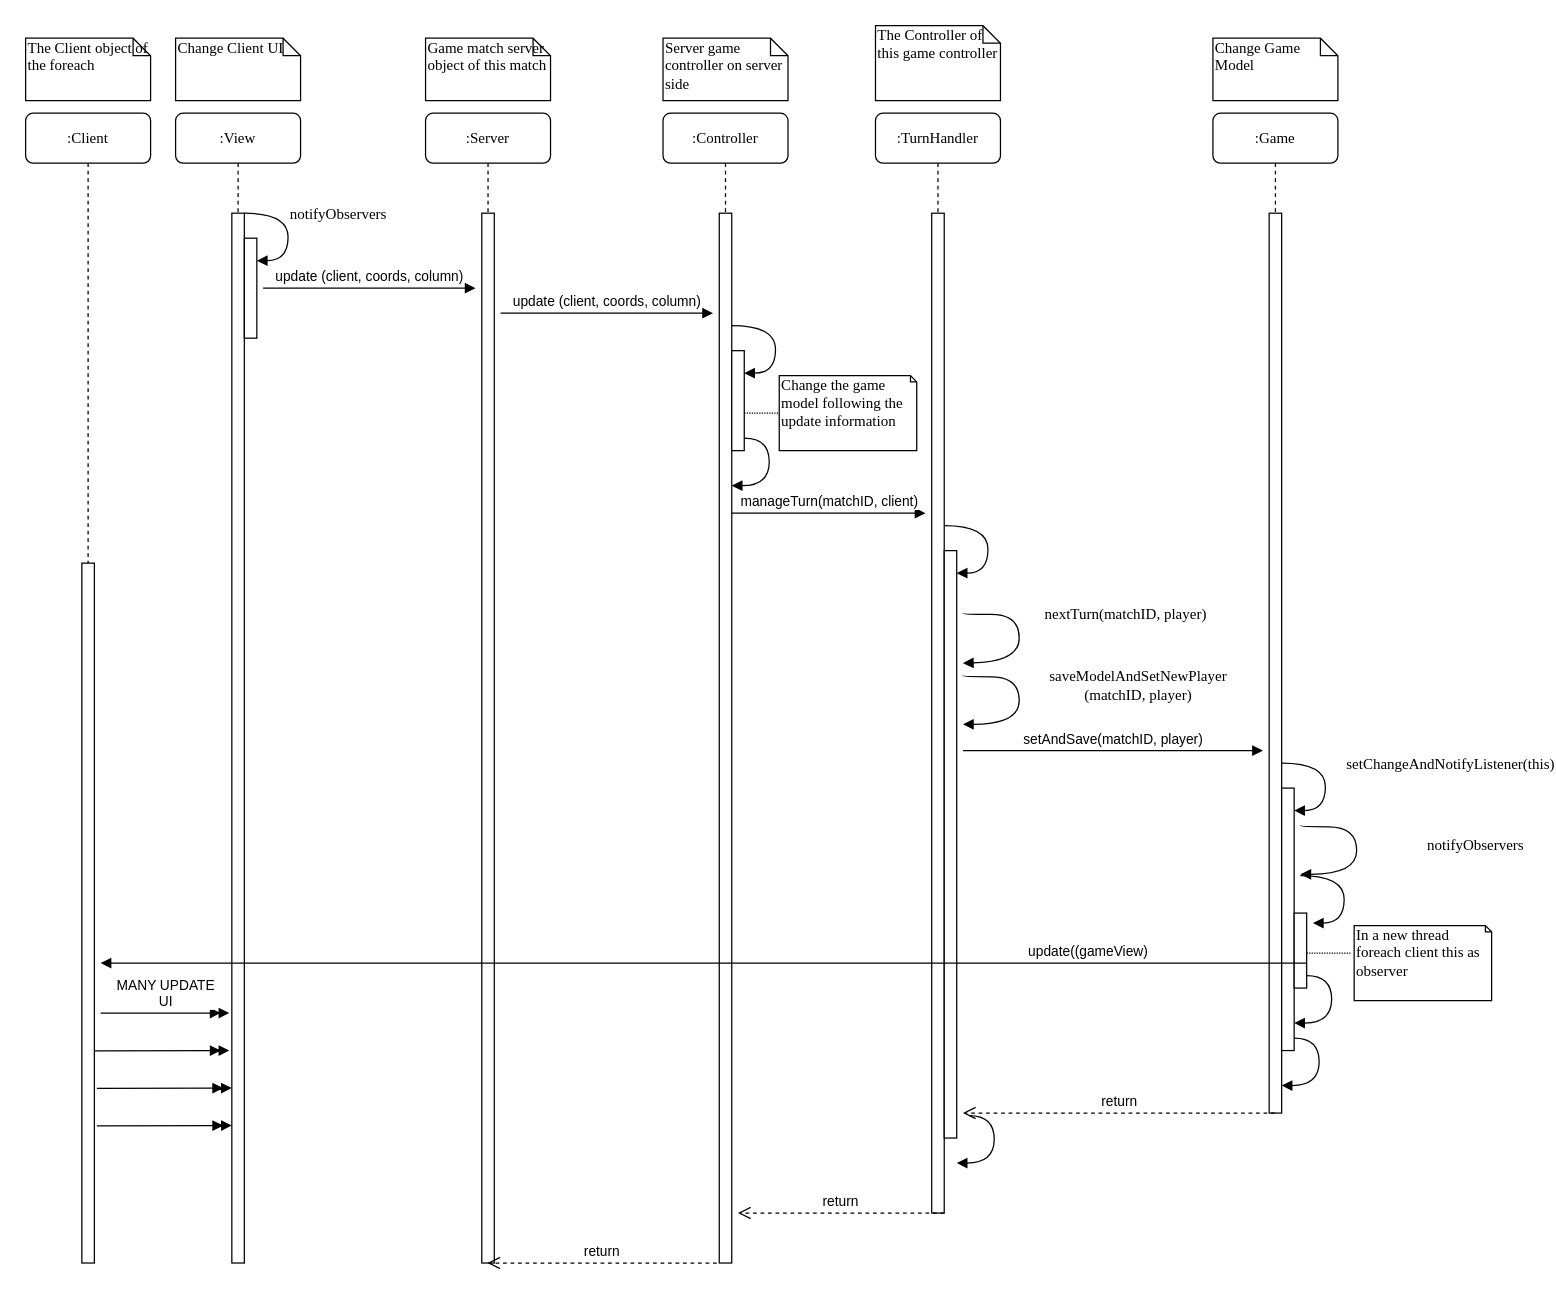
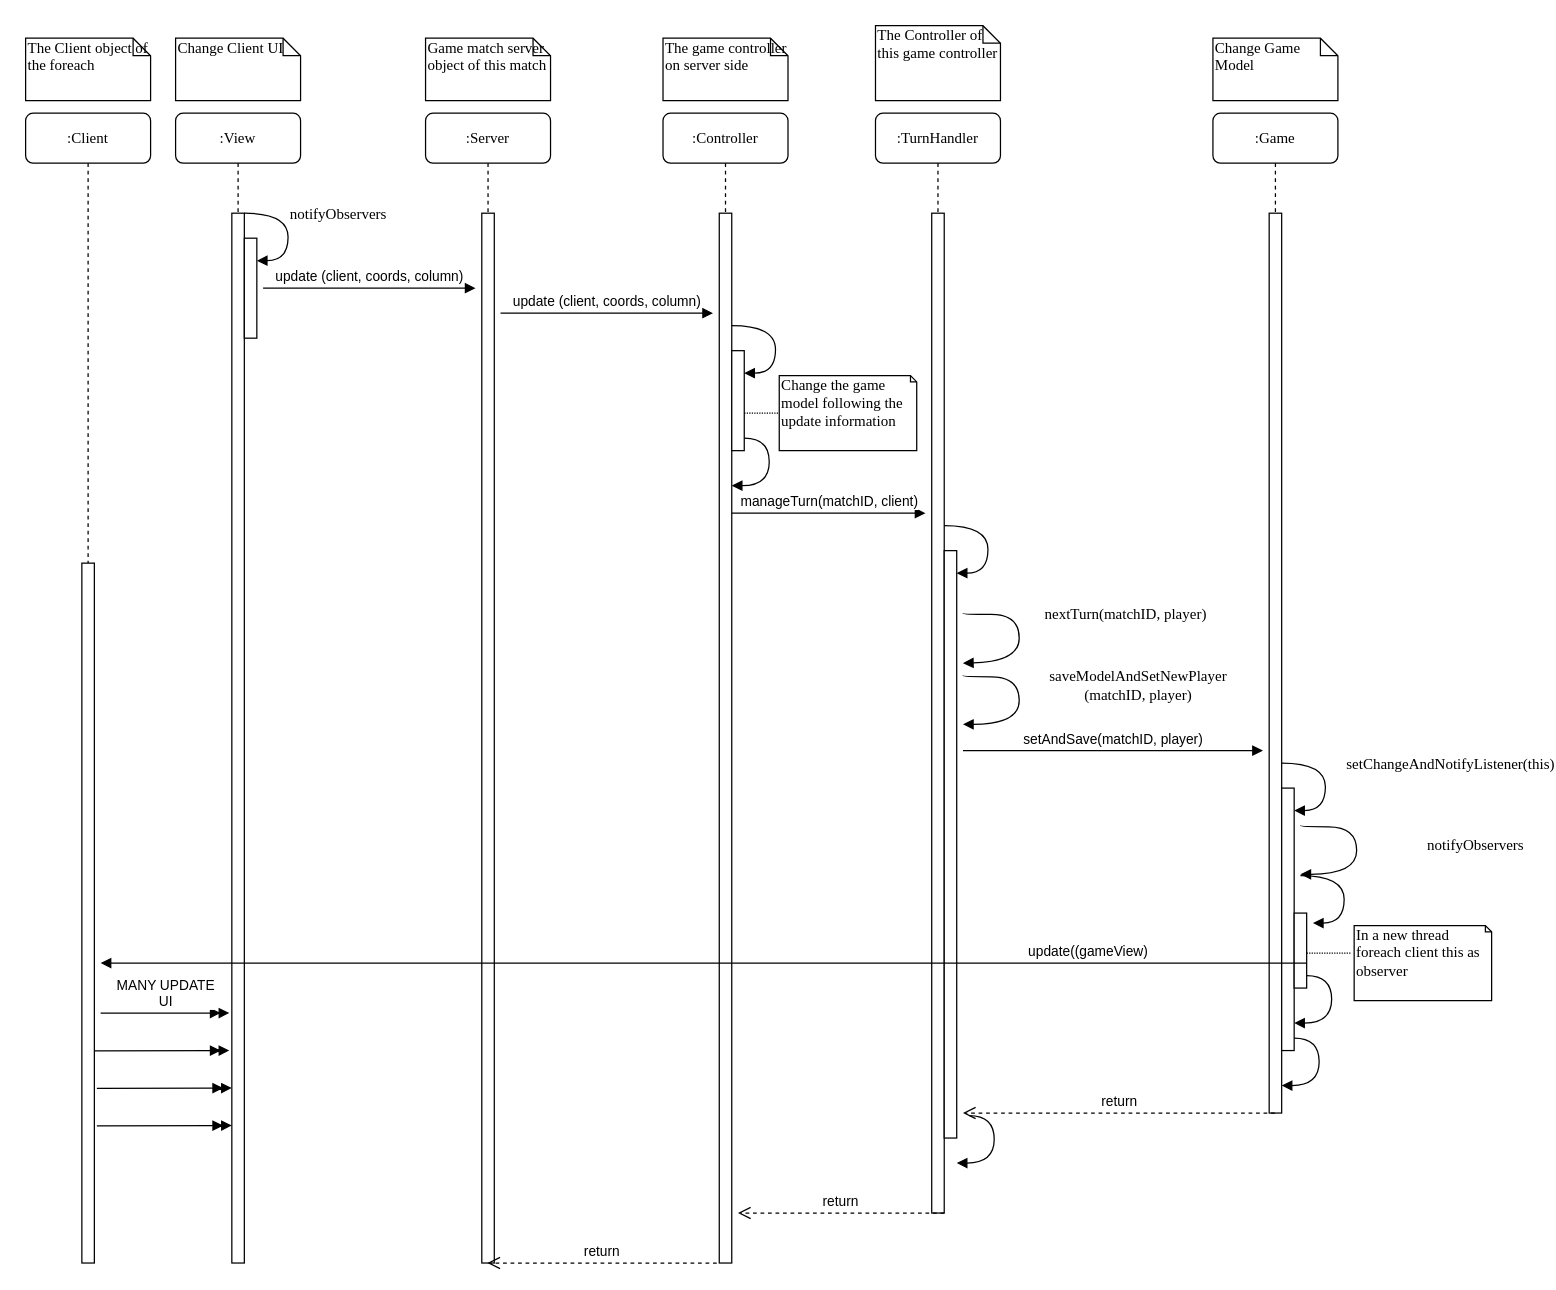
(727, 66) -> (727, 66)
